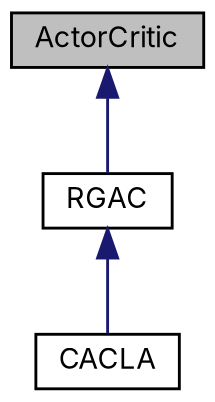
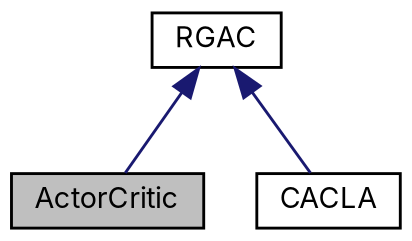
(108, 136) -> (154, 133)
